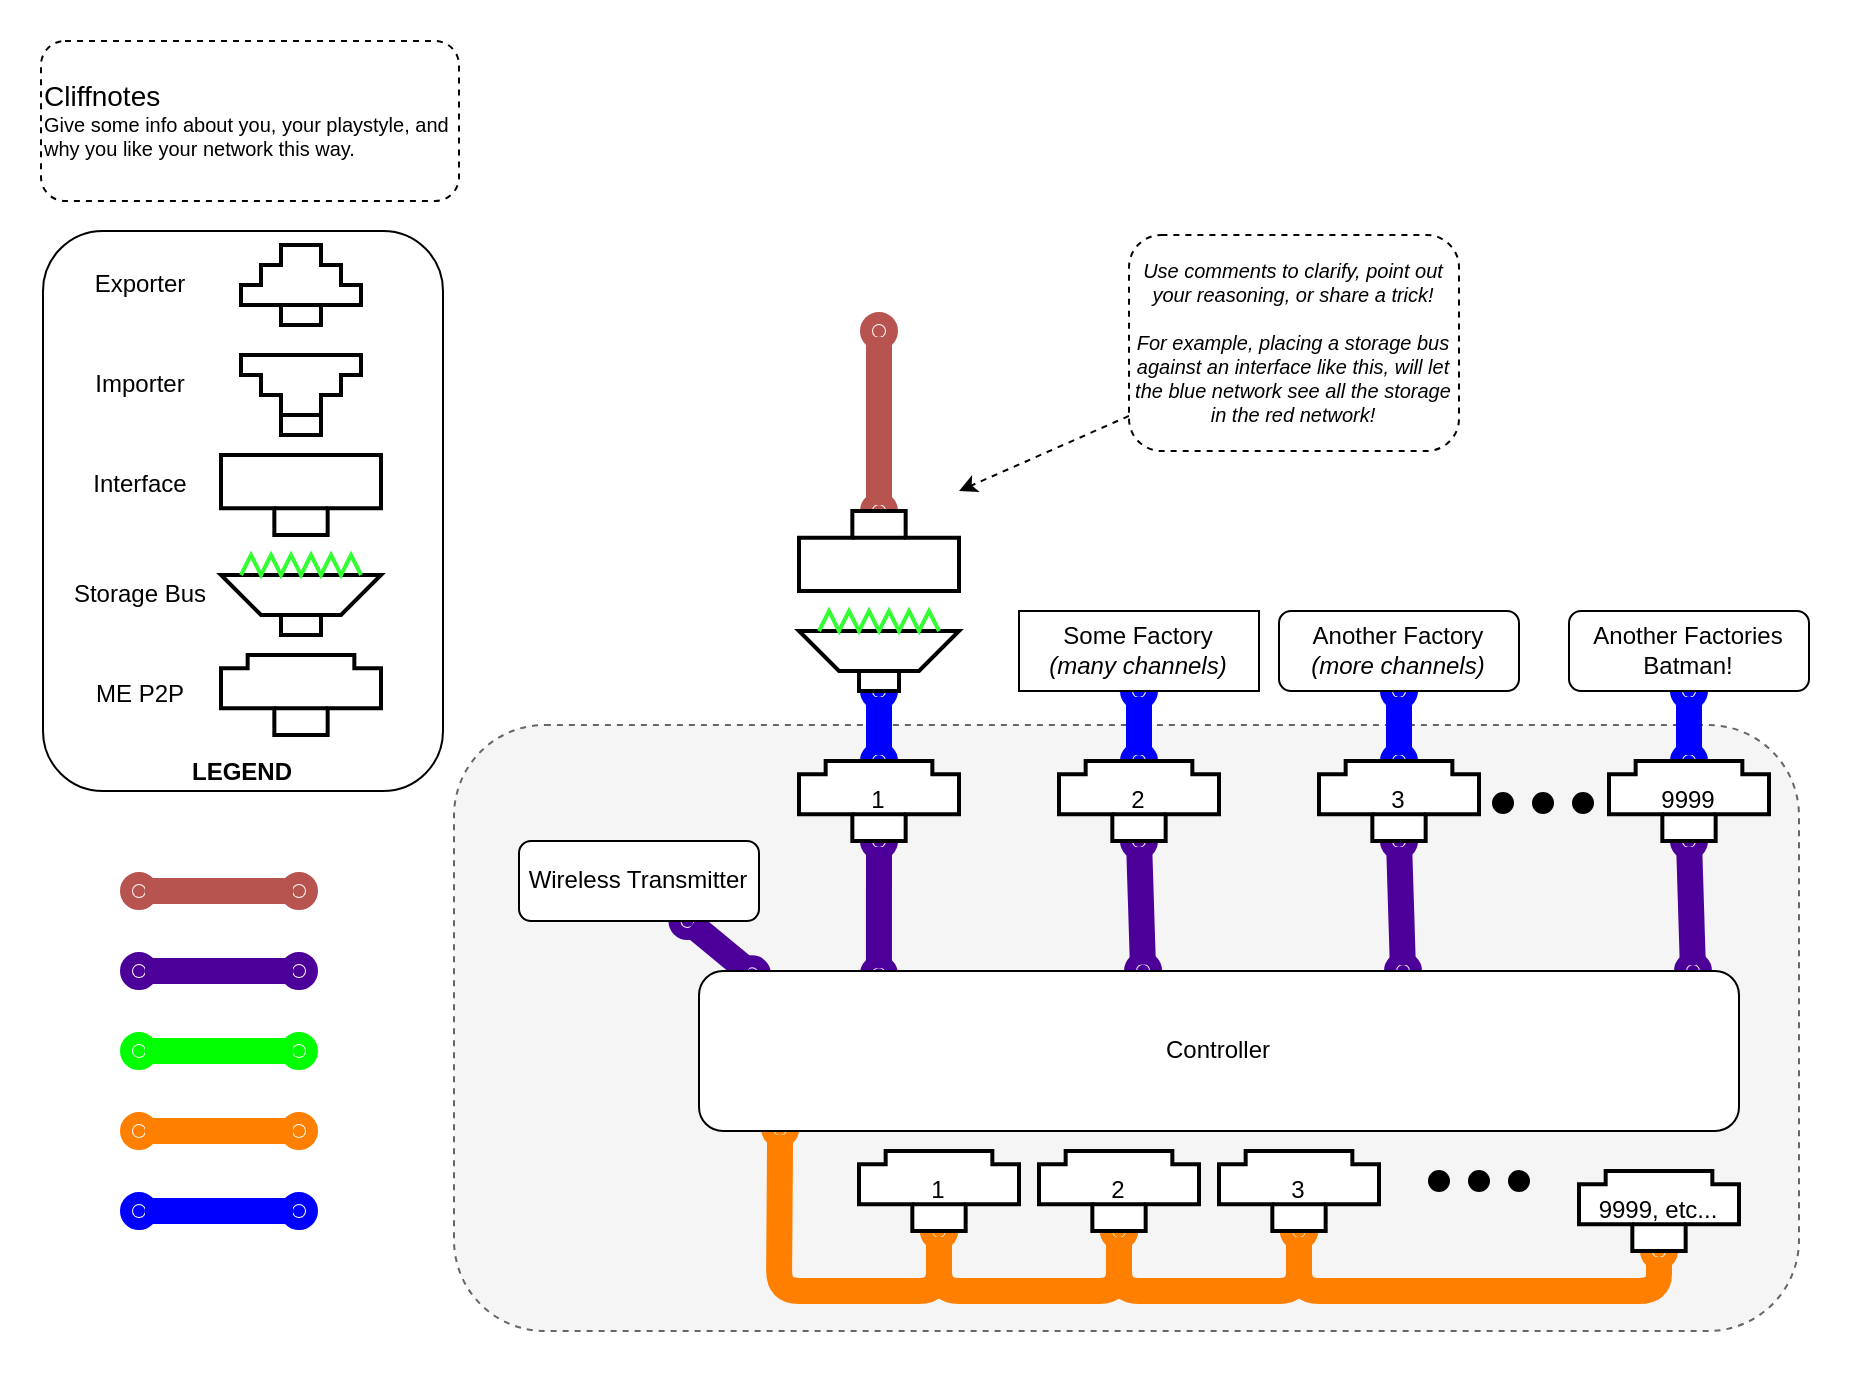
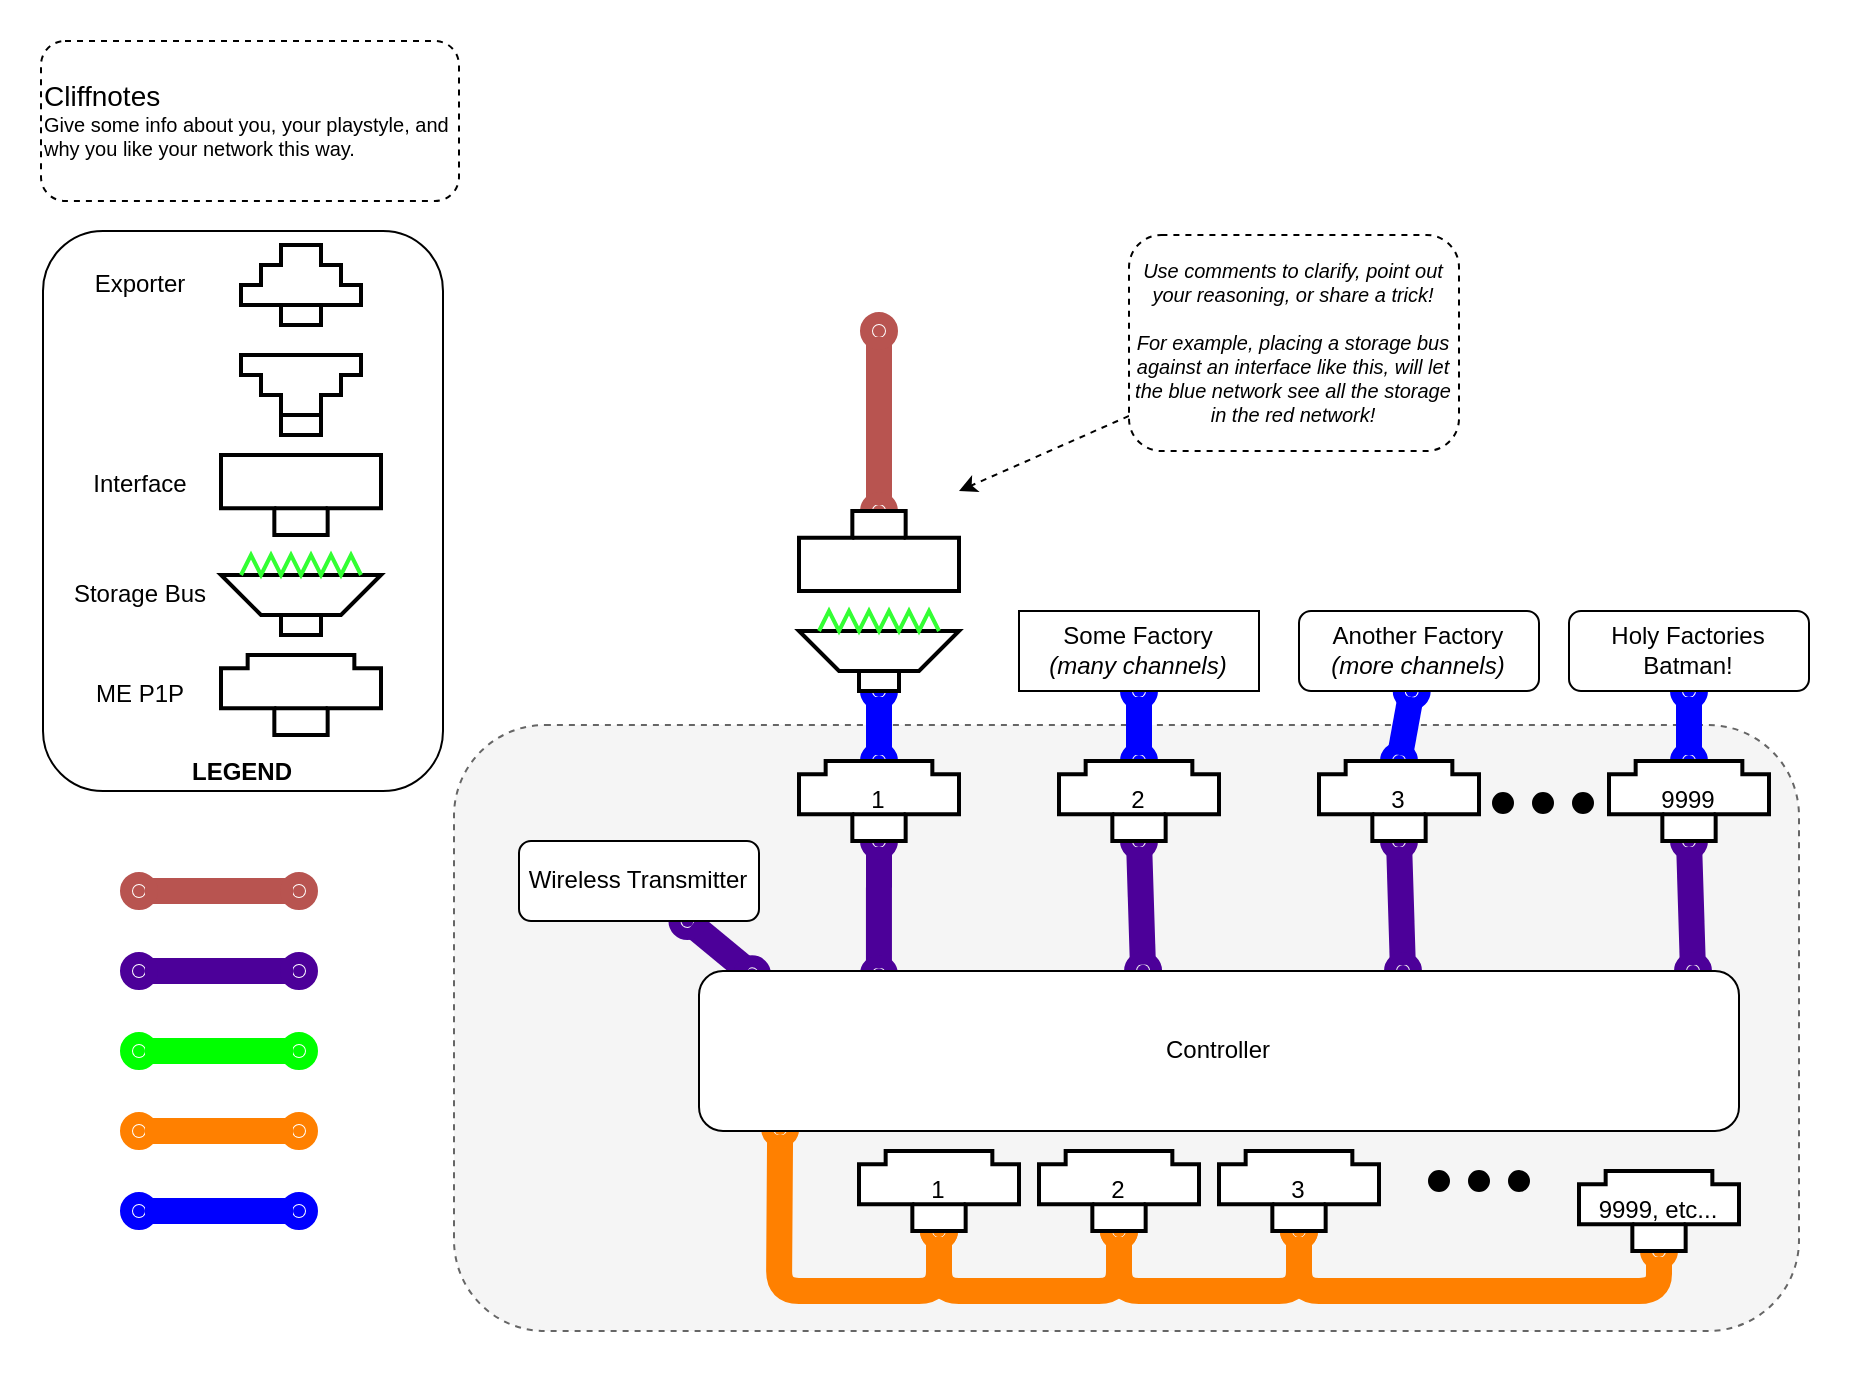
(141, 385) -> none
(1399, 651) -> (1419, 651)
(1689, 651) -> (1689, 651)
(141, 695) -> (141, 695)
